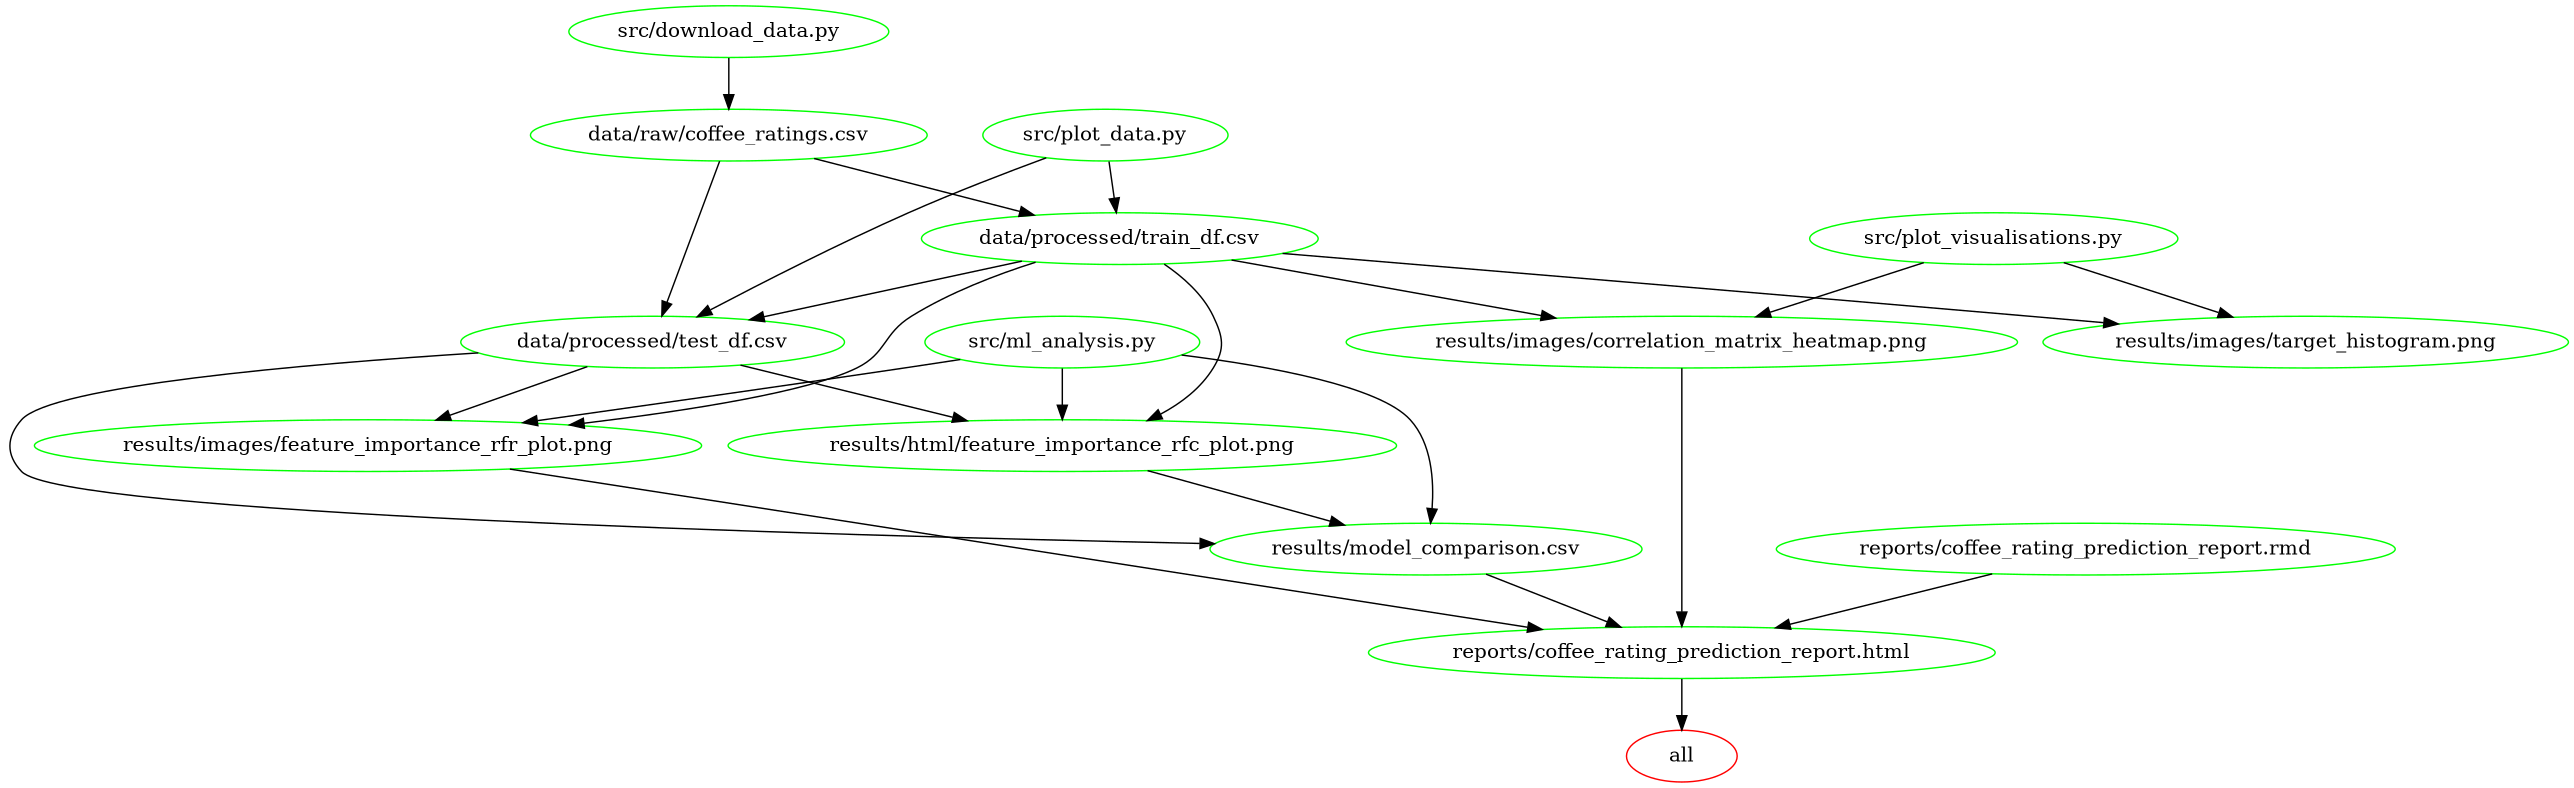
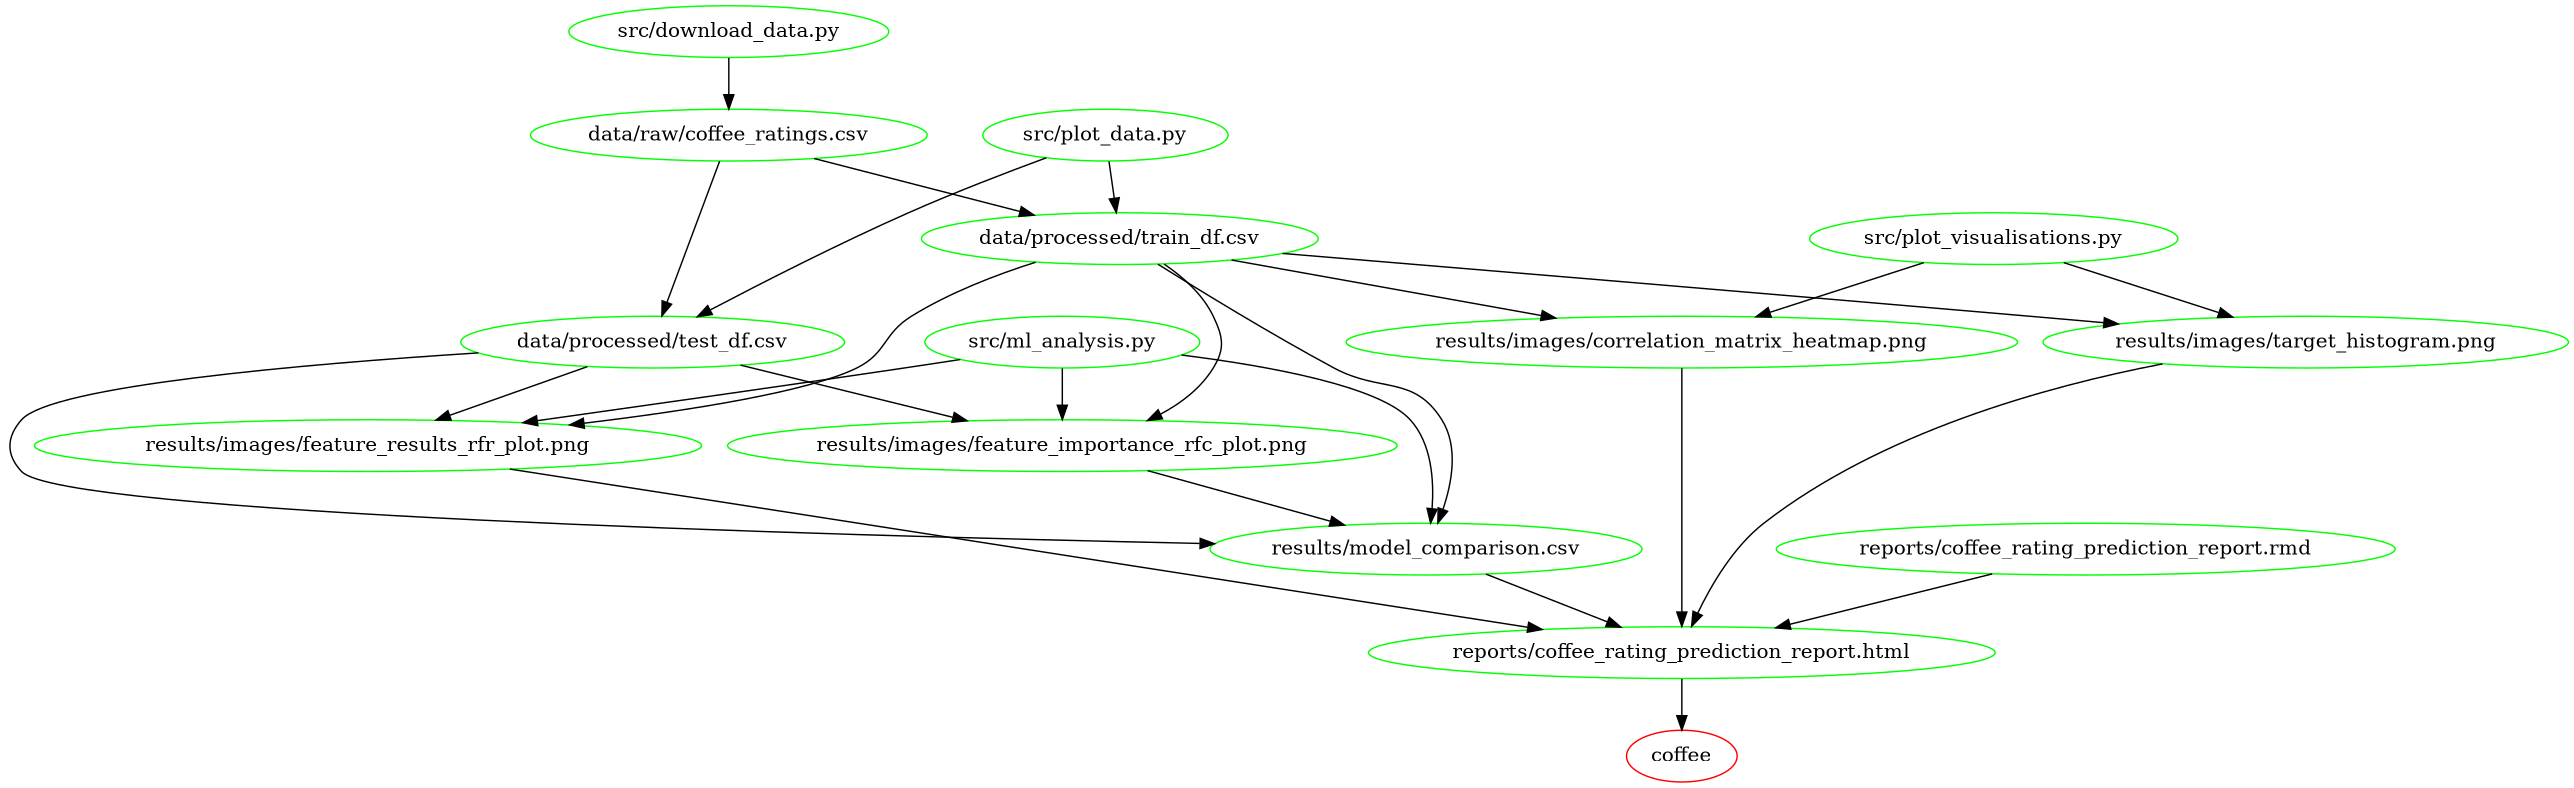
(893, 289) -> (1339, 370)
none -> (1902, 443)
(368, 446) -> (368, 446)
(1062, 446) -> (1062, 446)
(1682, 756) -> (1682, 756)
